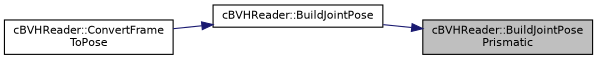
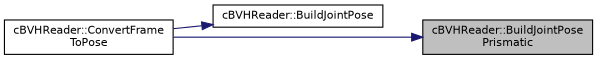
(397, 26) -> (292, 37)
